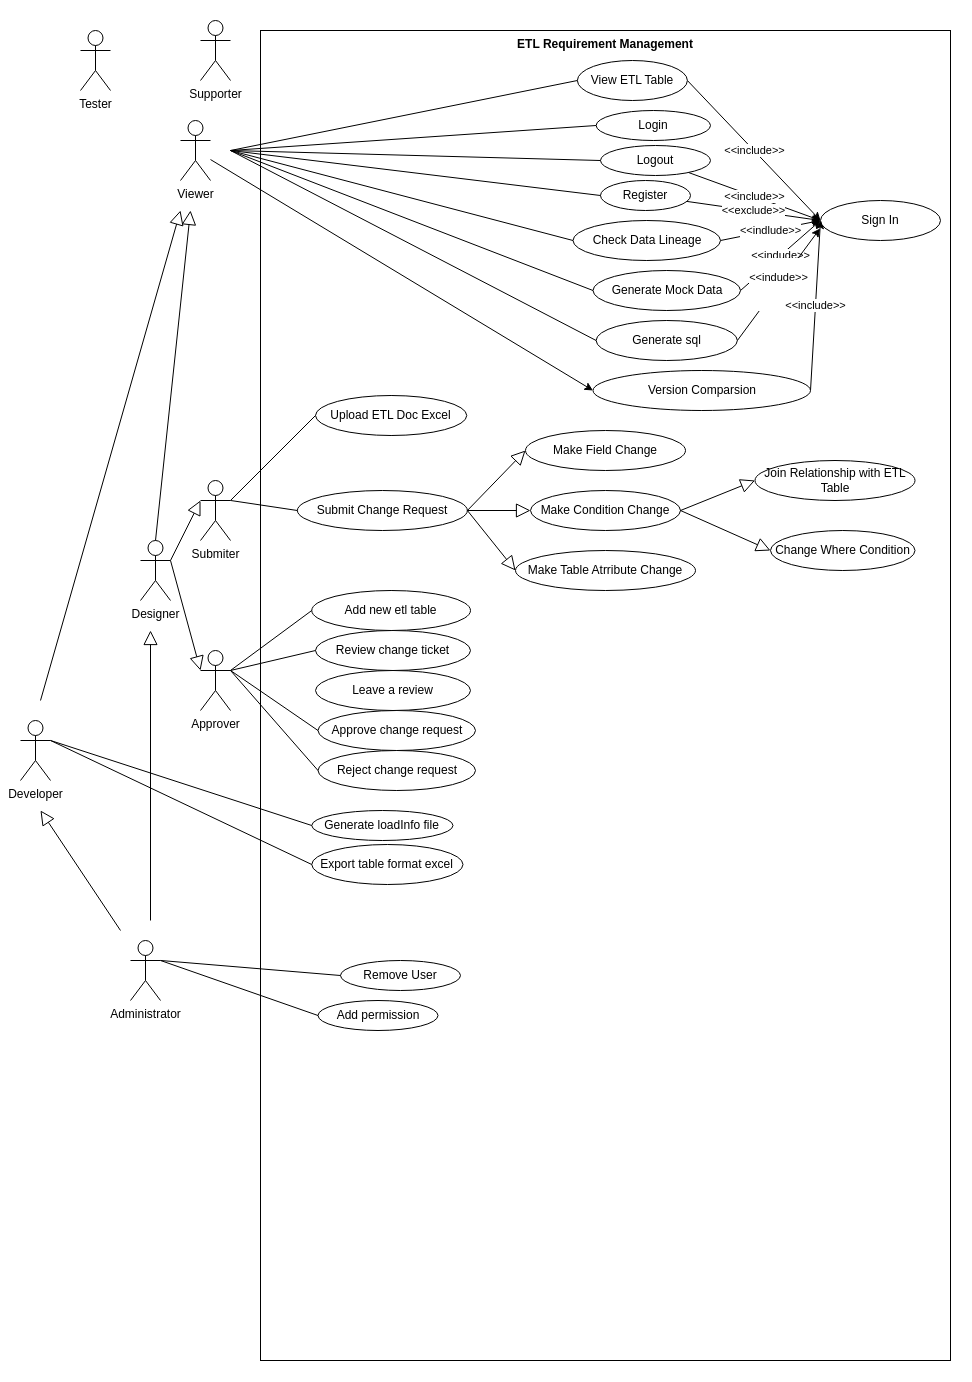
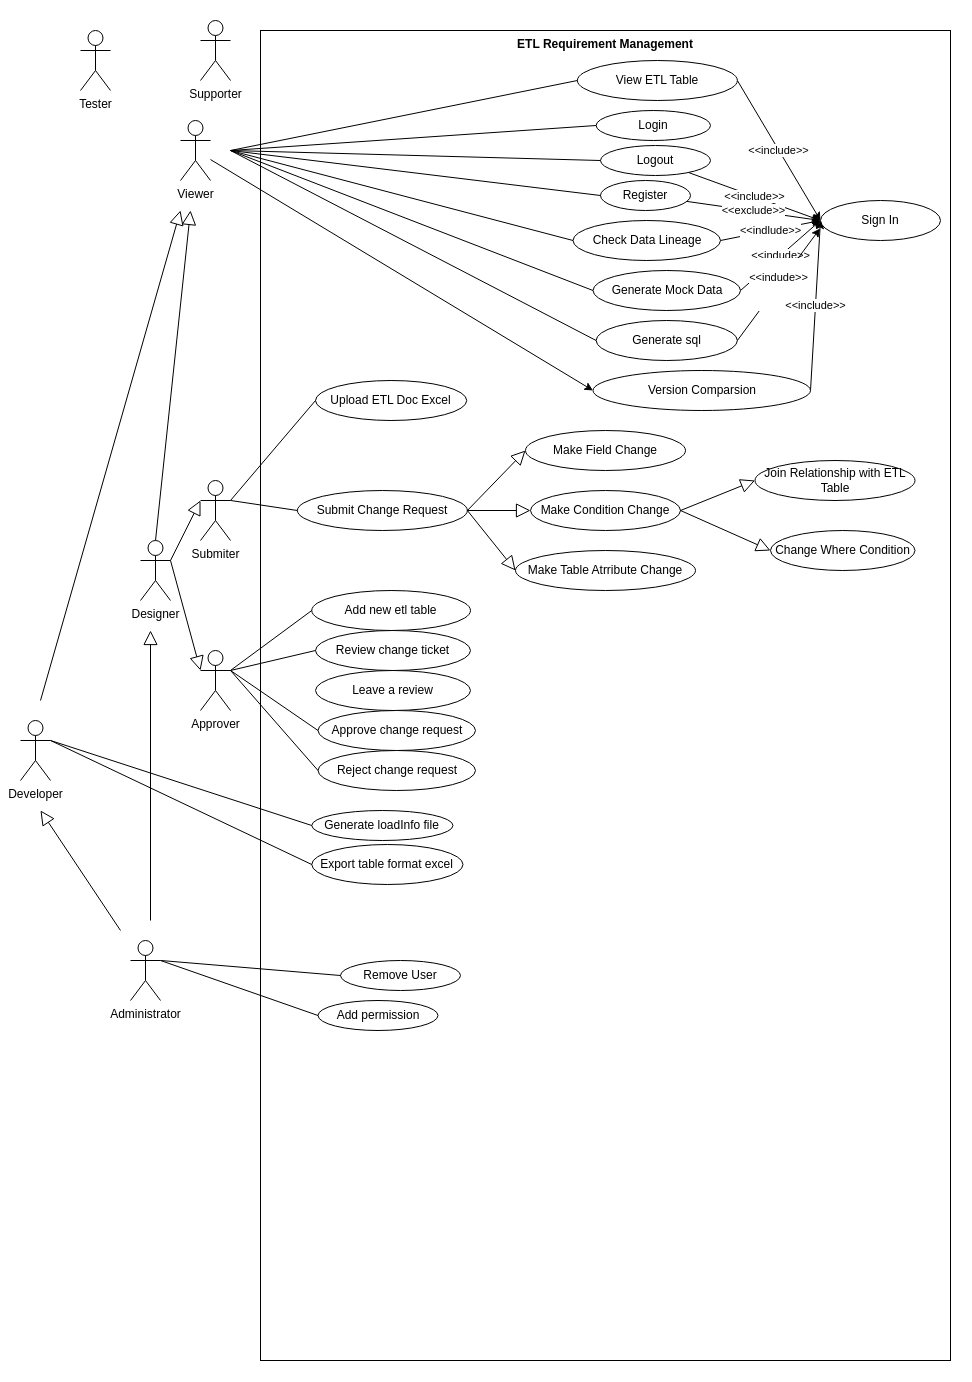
(632, 81) -> (657, 81)
(391, 416) -> (391, 401)
